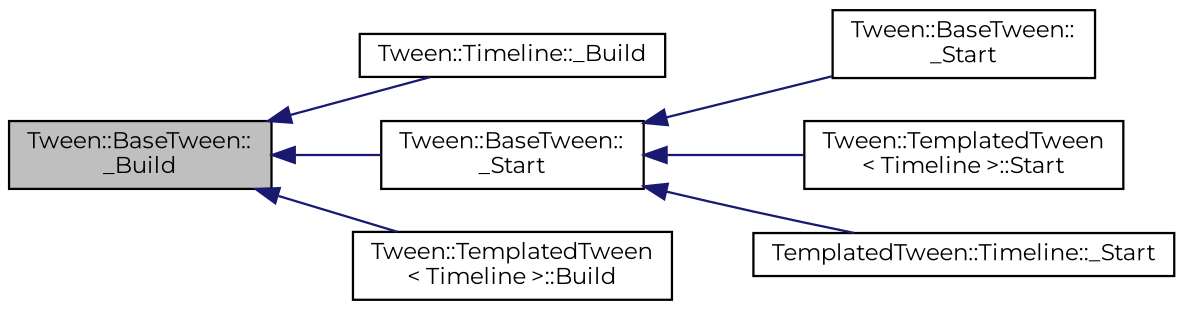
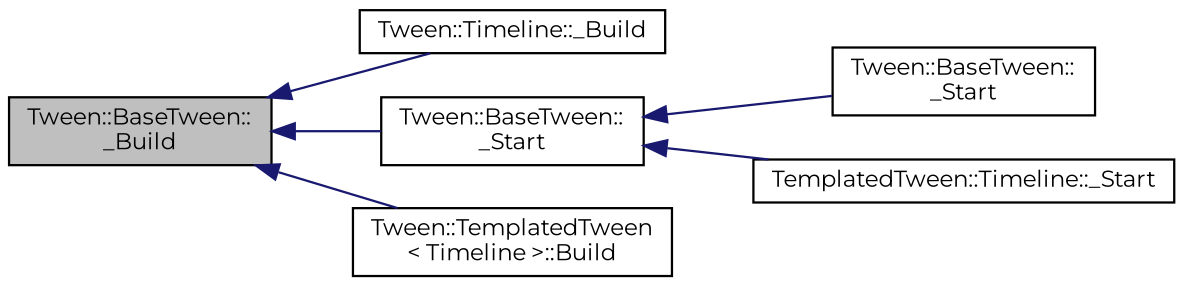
(964, 155) -> none
